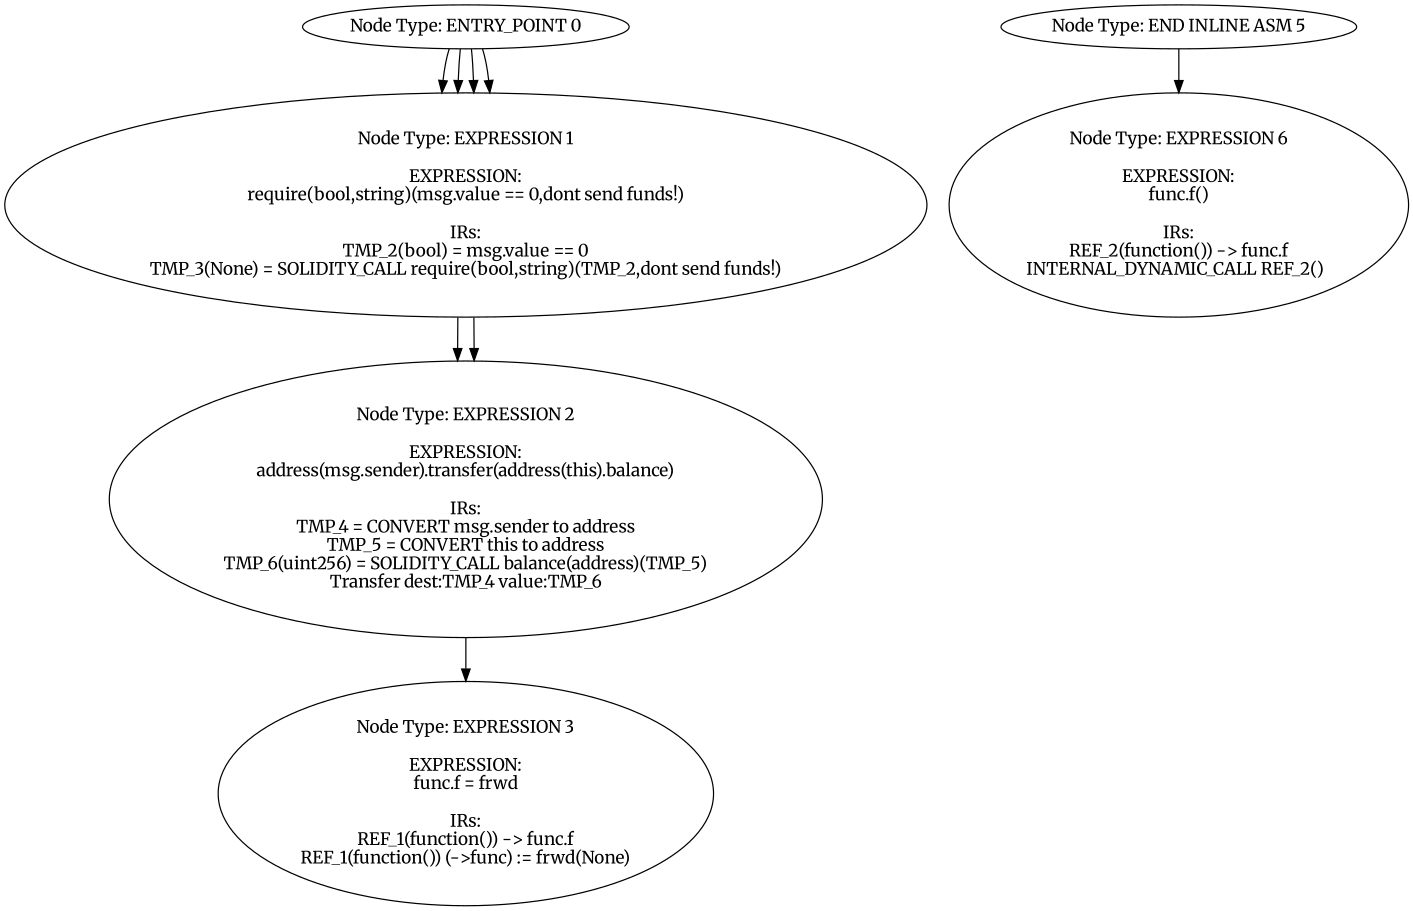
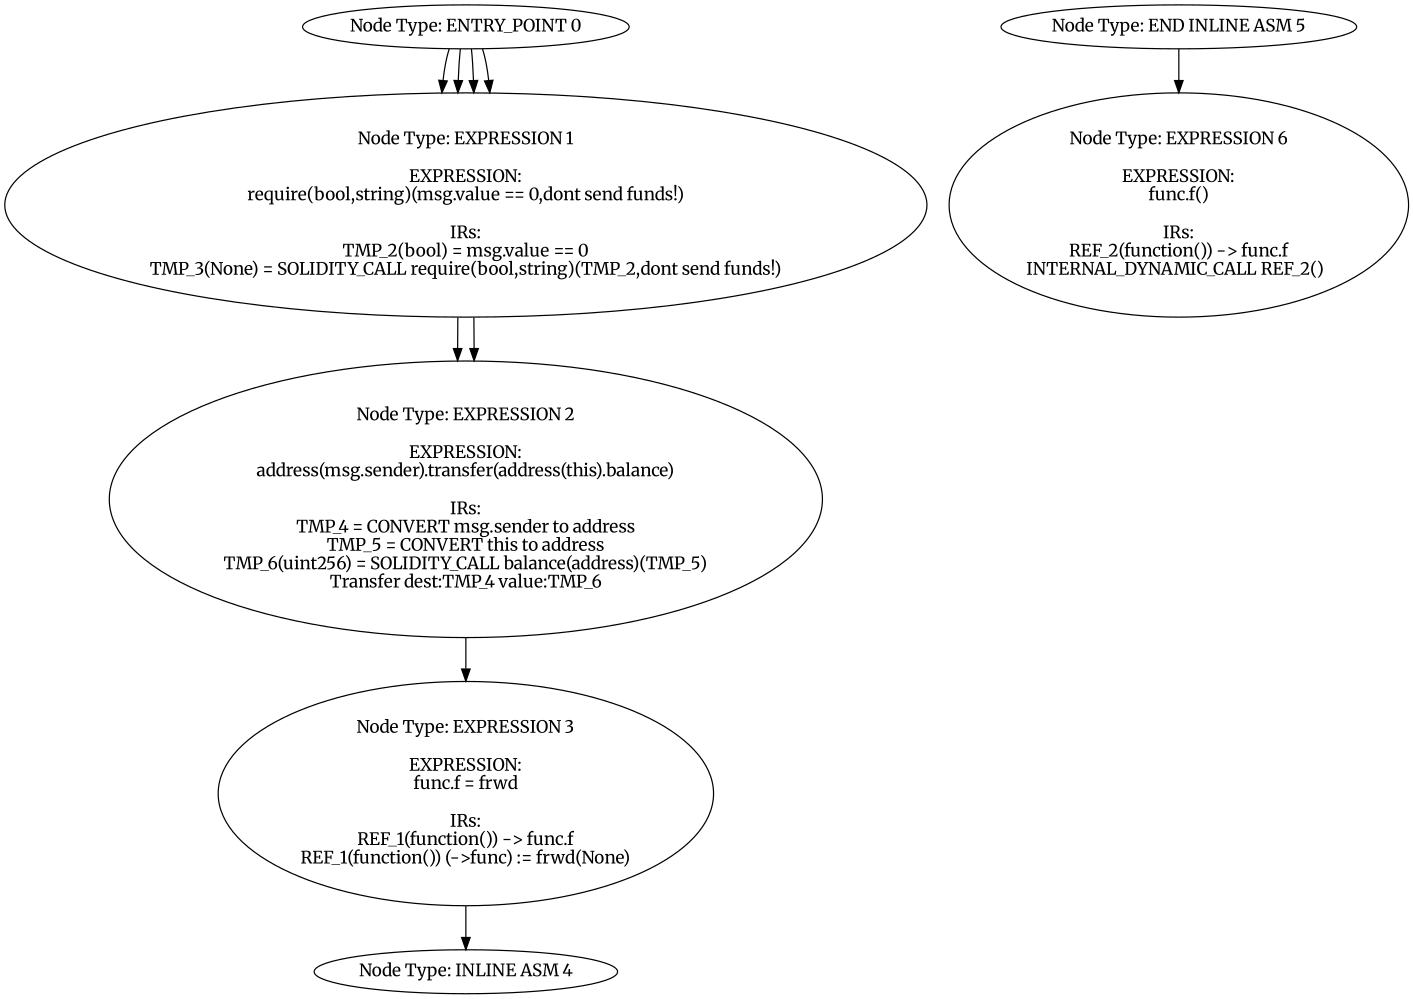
none -> (466, 972)
